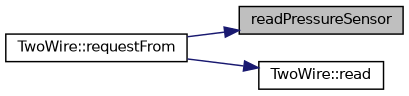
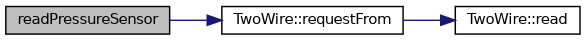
(206, 34) -> (189, 20)
